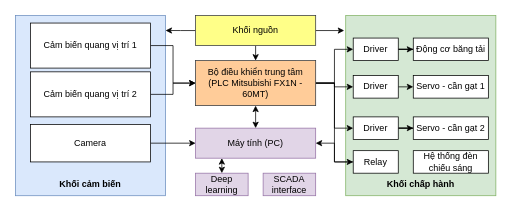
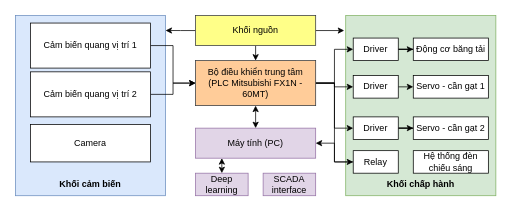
(189, 143) -> none
